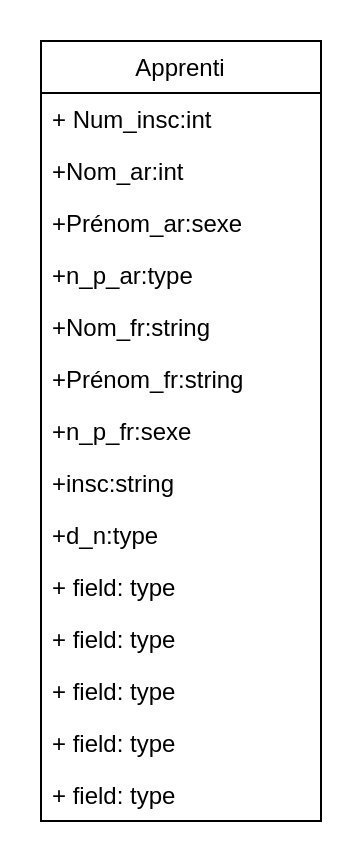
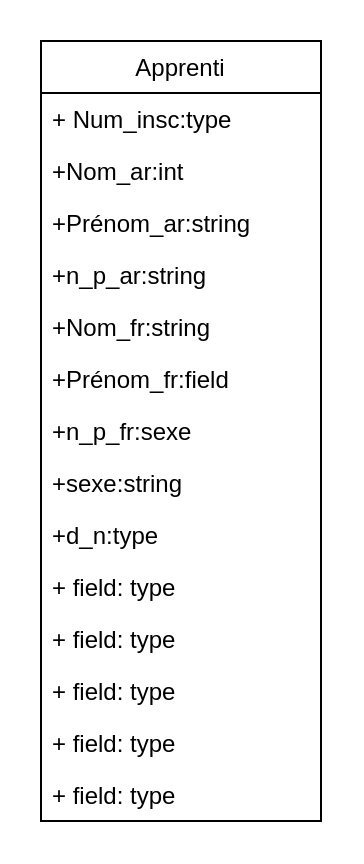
(134, 120) -> (143, 120)
(150, 224) -> (160, 224)
(130, 276) -> (140, 276)
(160, 380) -> (150, 380)
(123, 484) -> (126, 484)
